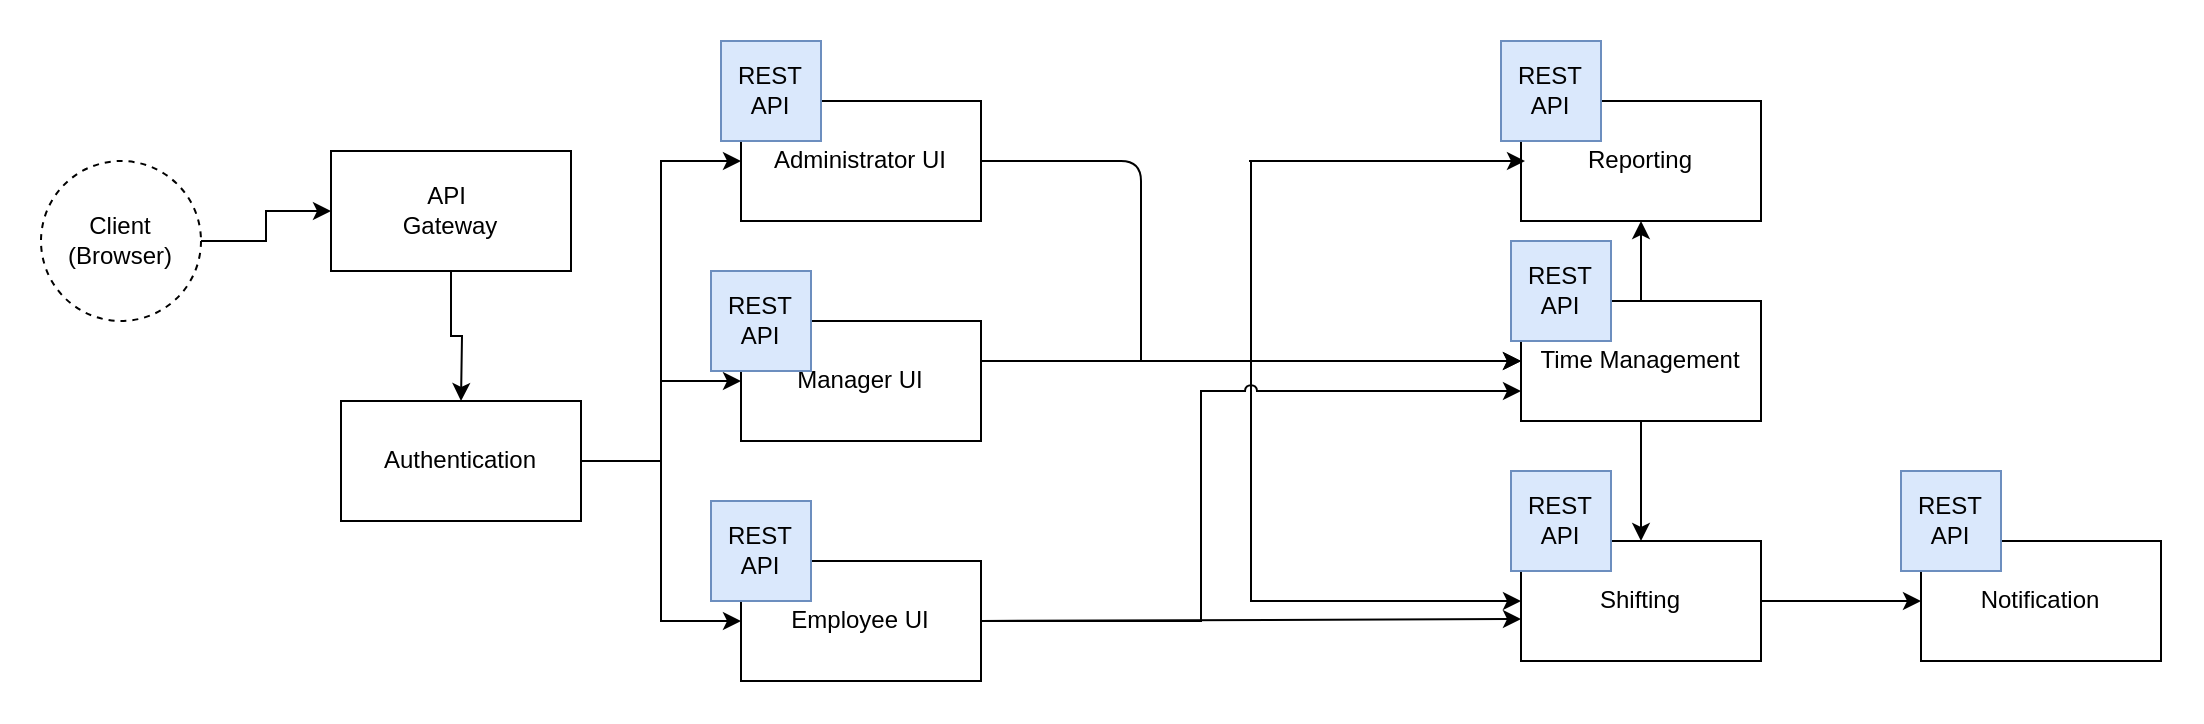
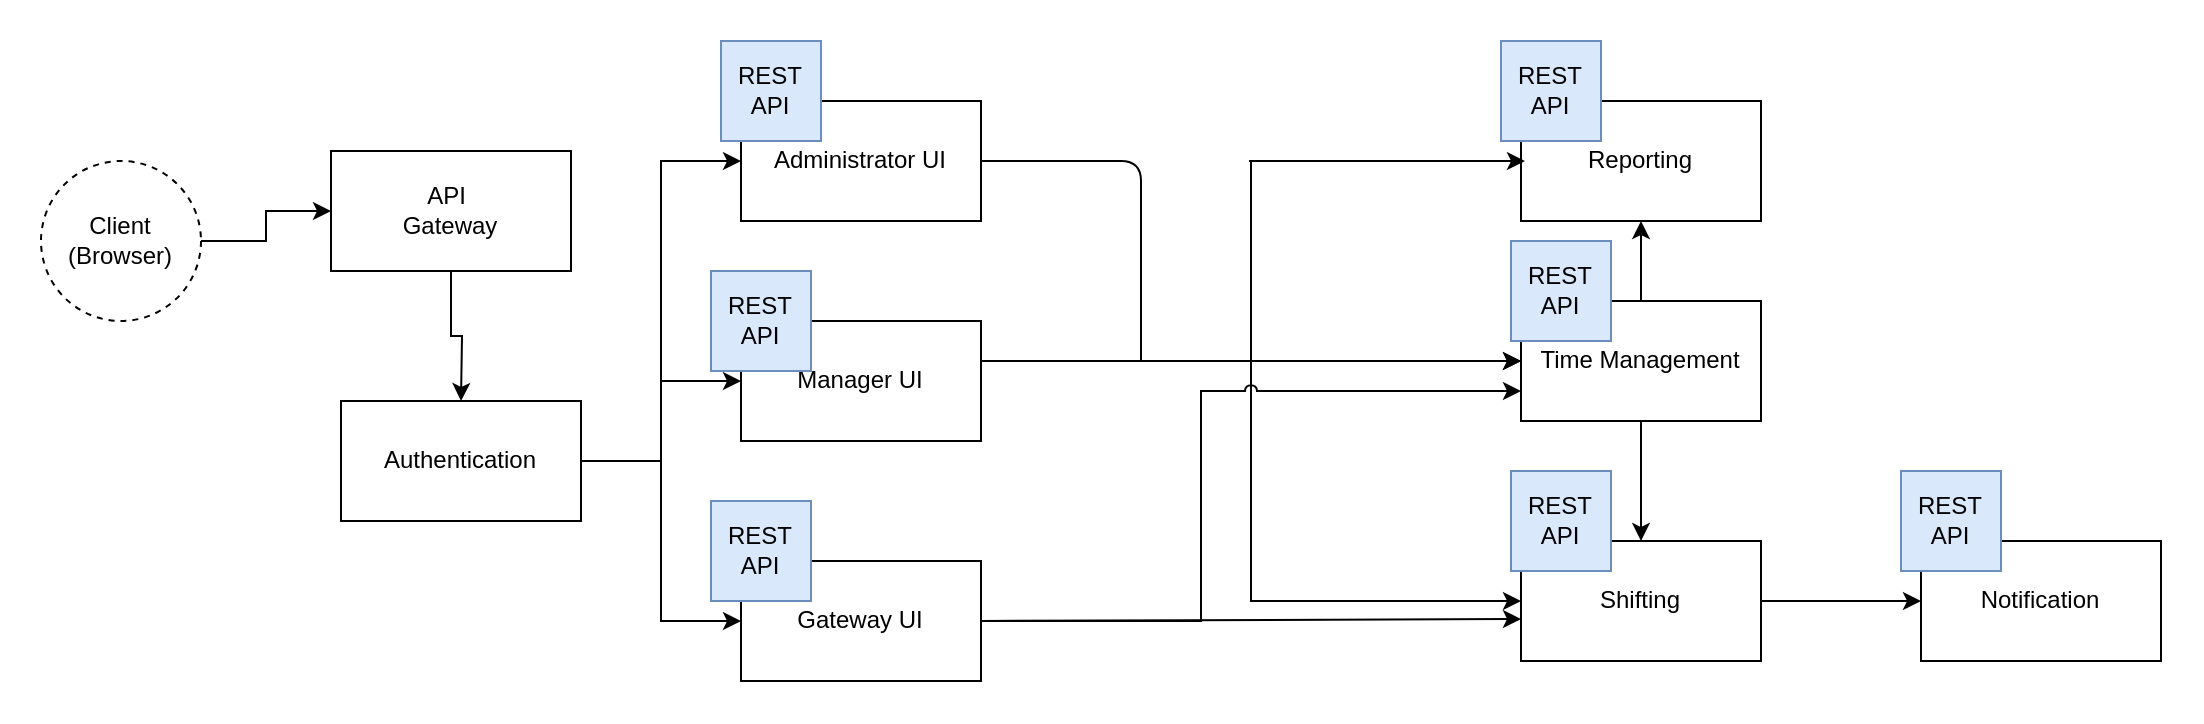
(861, 621) -> (861, 621)
